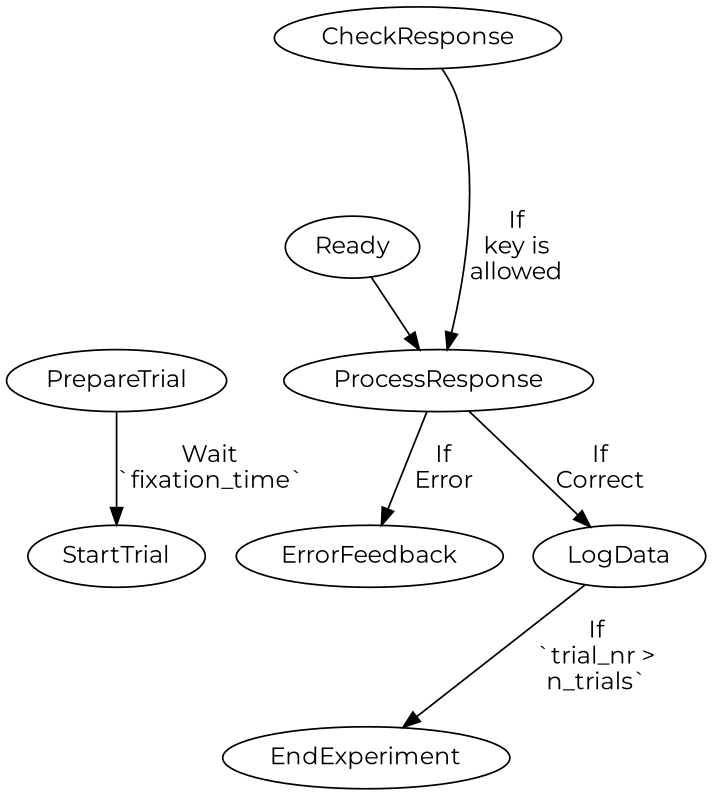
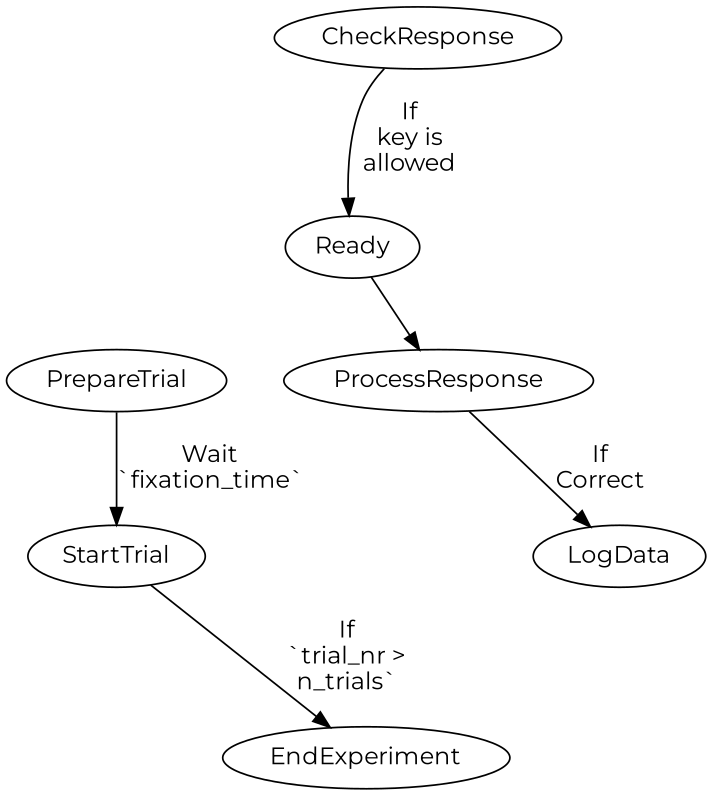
(469, 199) -> (354, 129)
(370, 556) -> none
(501, 651) -> (234, 651)
